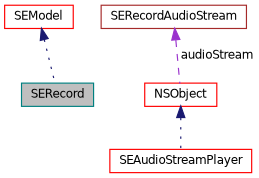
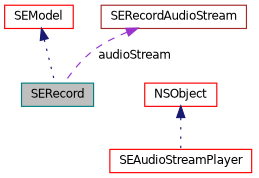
(178, 62) -> (91, 52)
